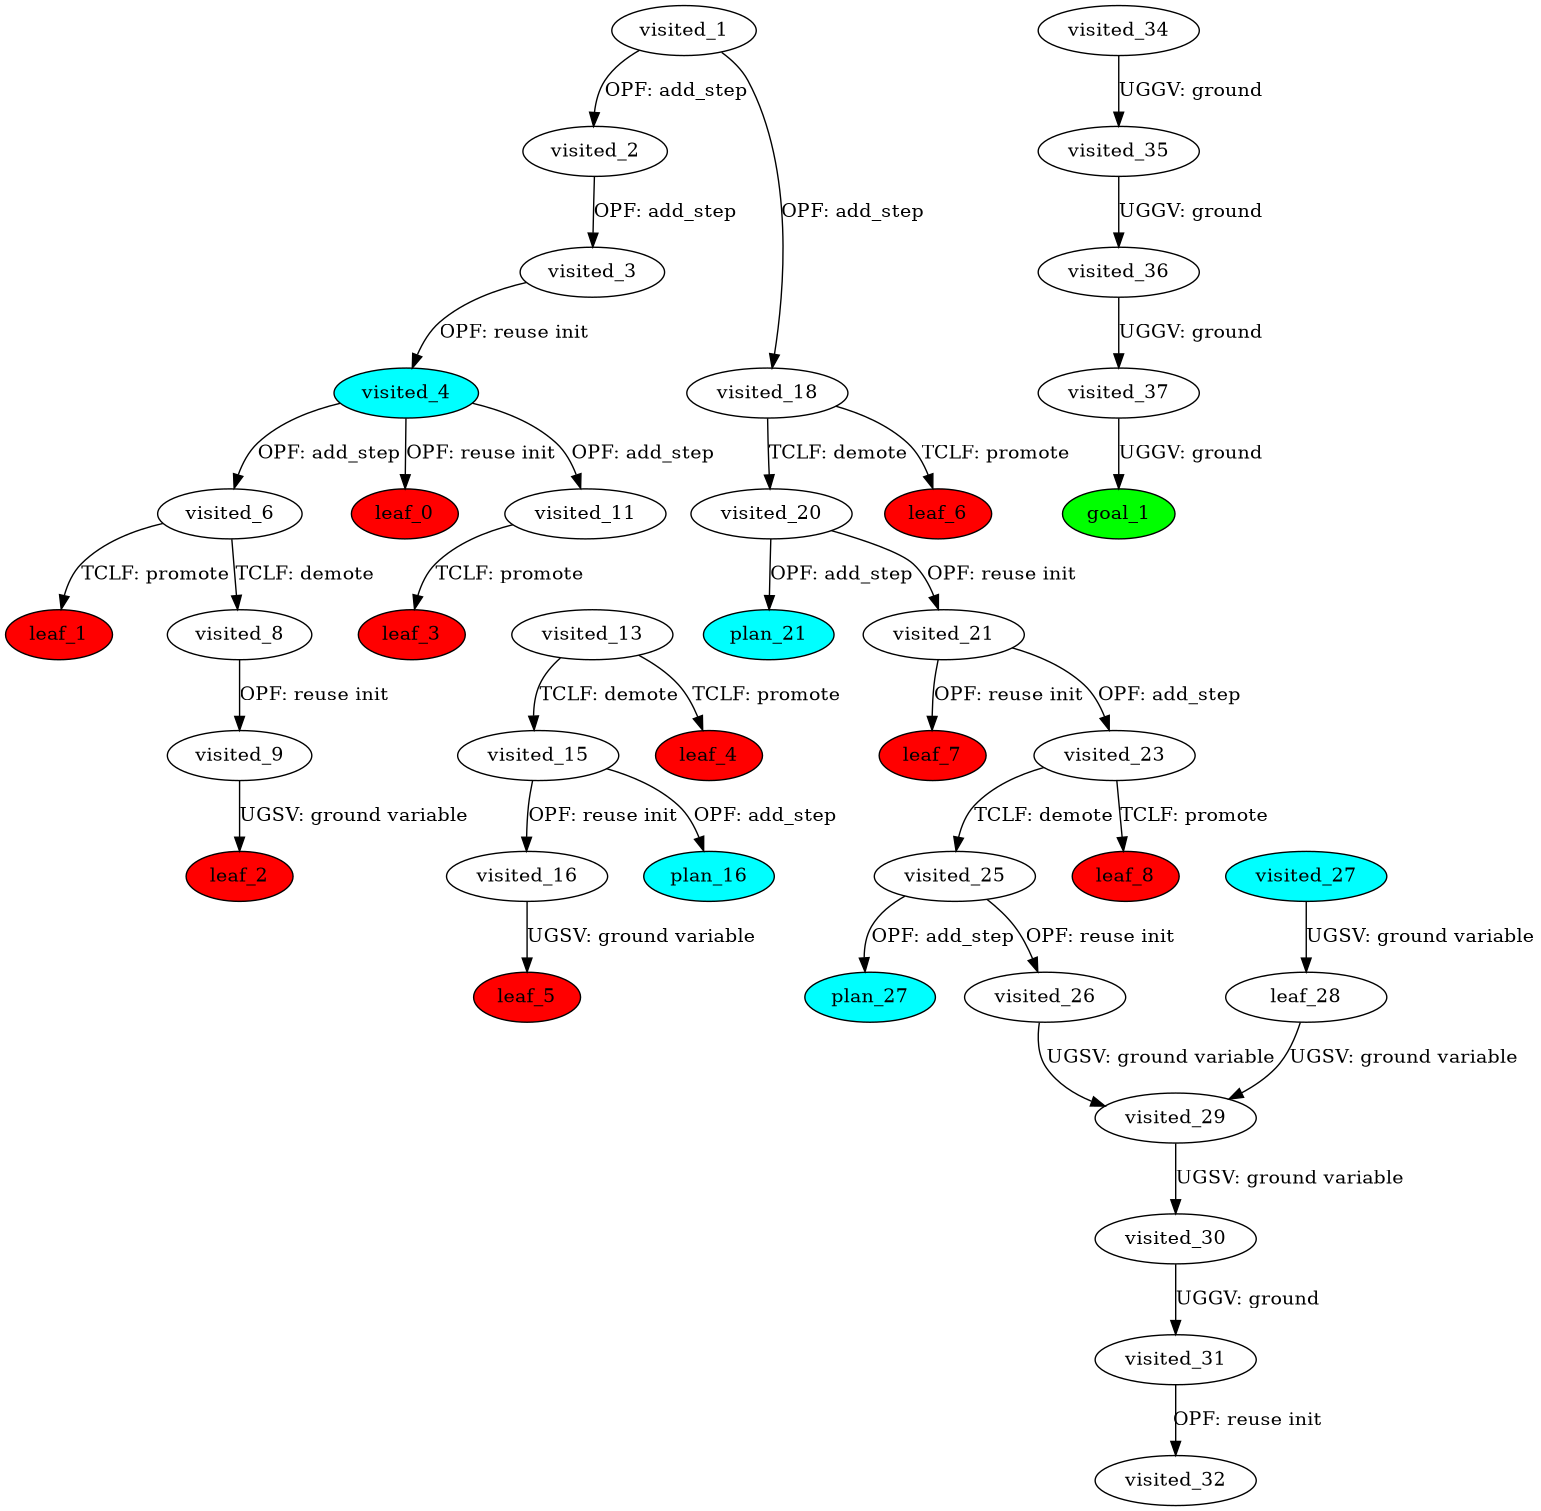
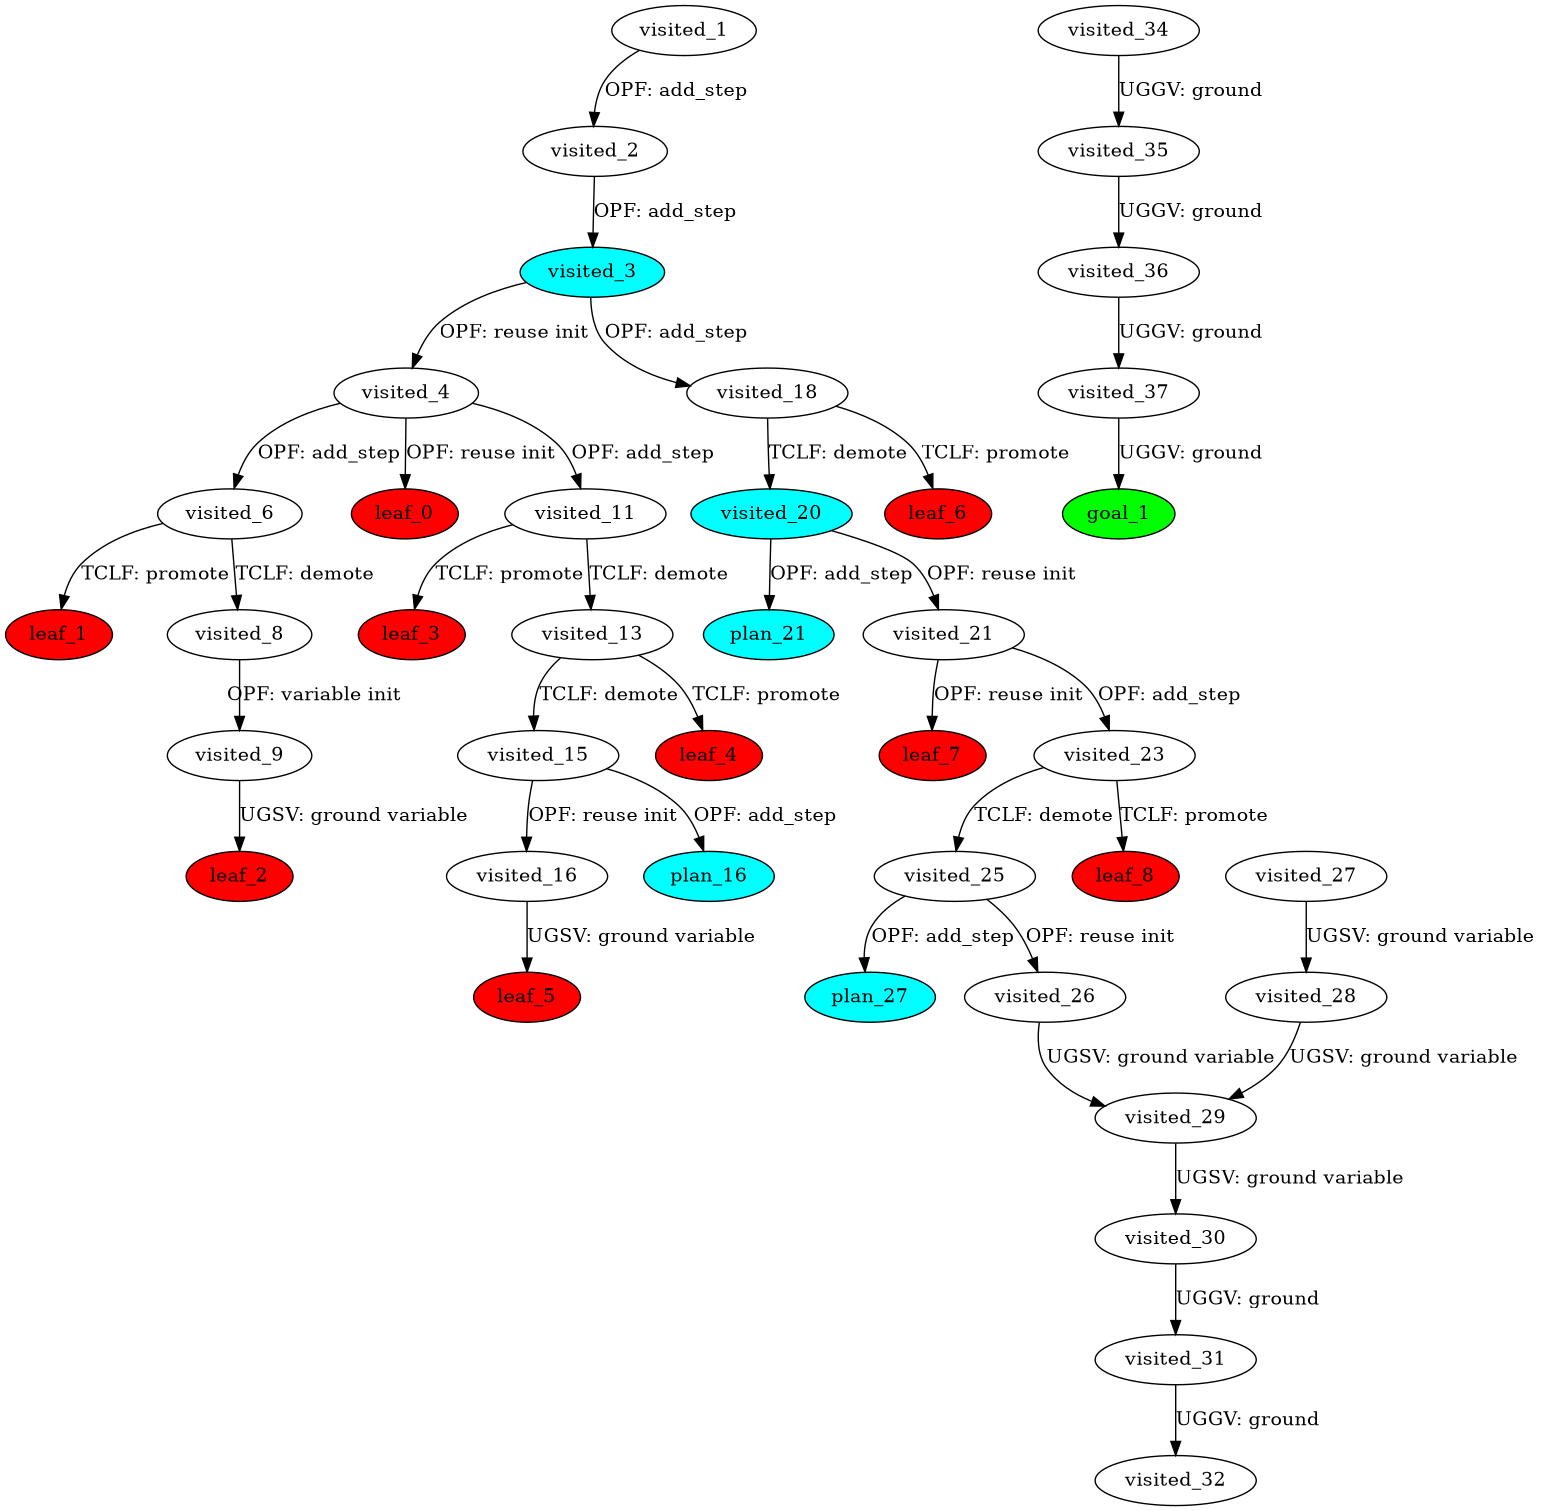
(780, 196) -> (617, 355)
(592, 272) -> (592, 272)
(406, 393) -> (406, 393)
(772, 514) -> (772, 514)
none -> (588, 567)
(315, 695) -> (315, 695)
(1306, 876) -> (1306, 876)
(1306, 997) -> (1306, 997)
(1248, 1420) -> (1248, 1420)
